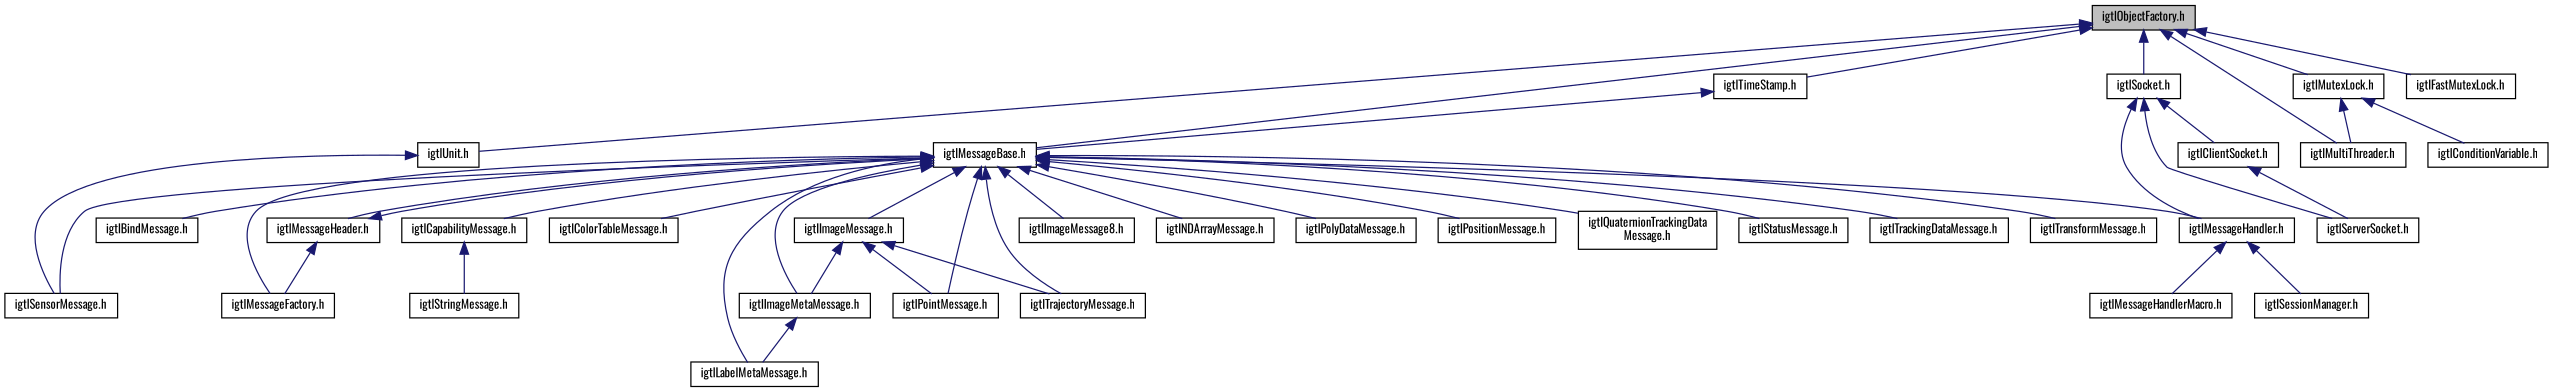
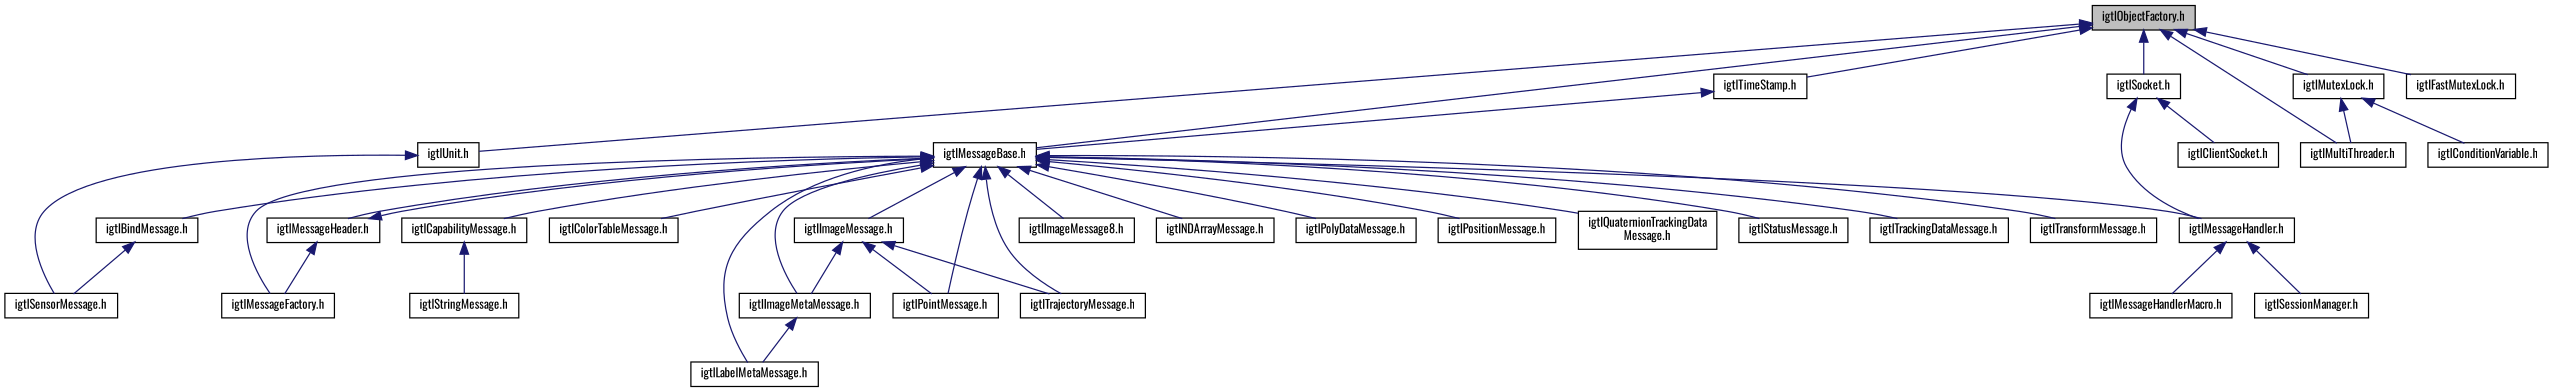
(295, 185) -> (99, 272)
(2368, 230) -> none
